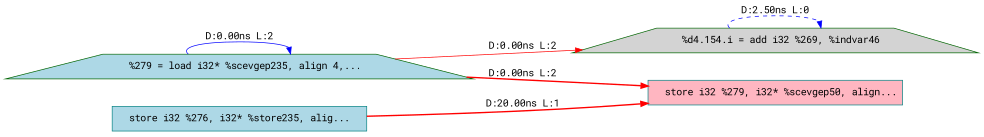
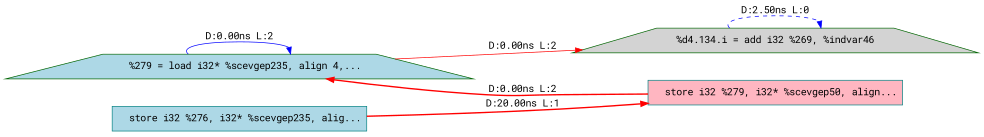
(775, 40) -> (775, 40)
(554, 81) -> (491, 95)
(239, 119) -> (239, 119)
